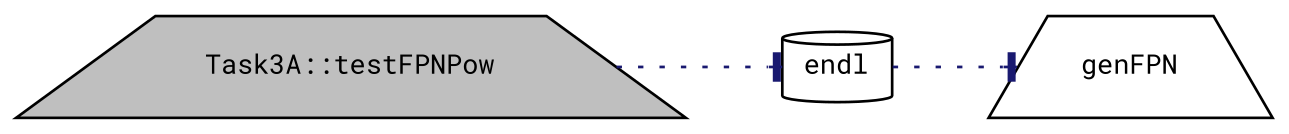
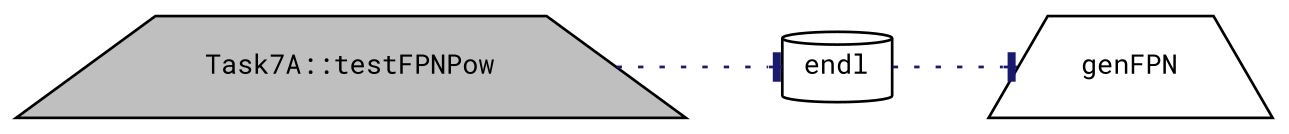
(351, 67) -> (351, 67)
